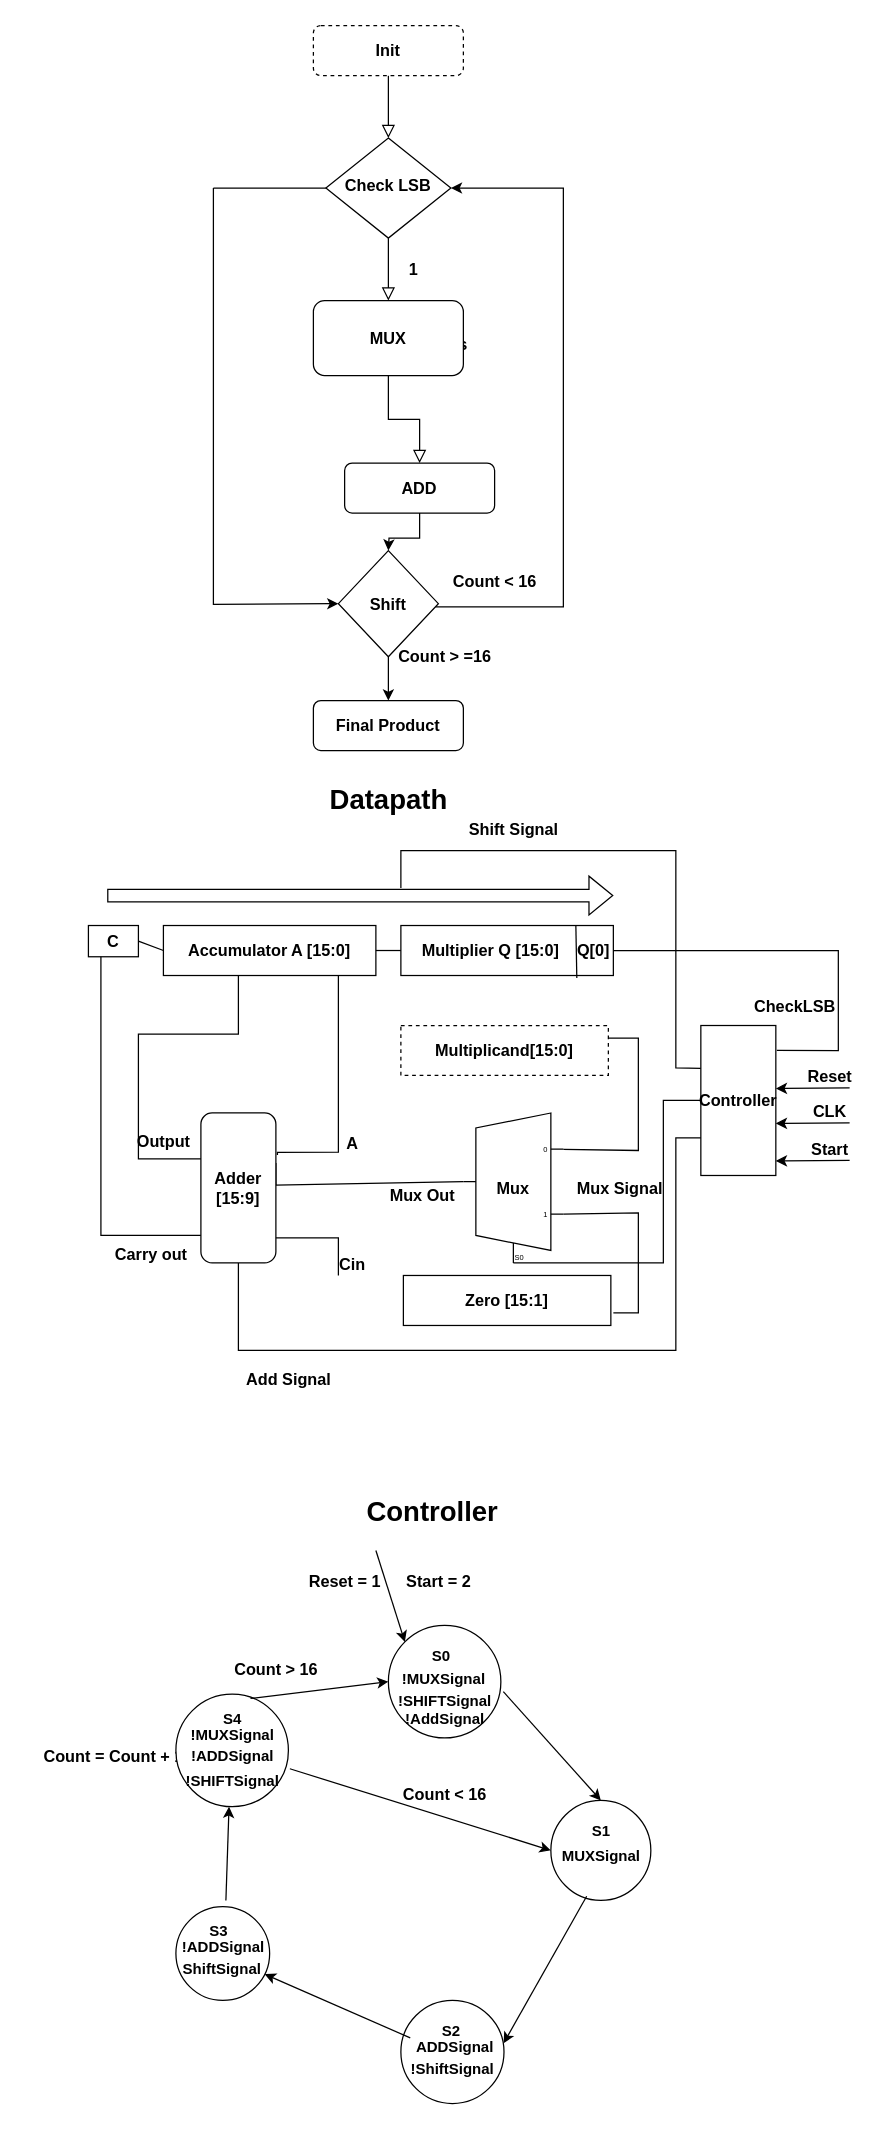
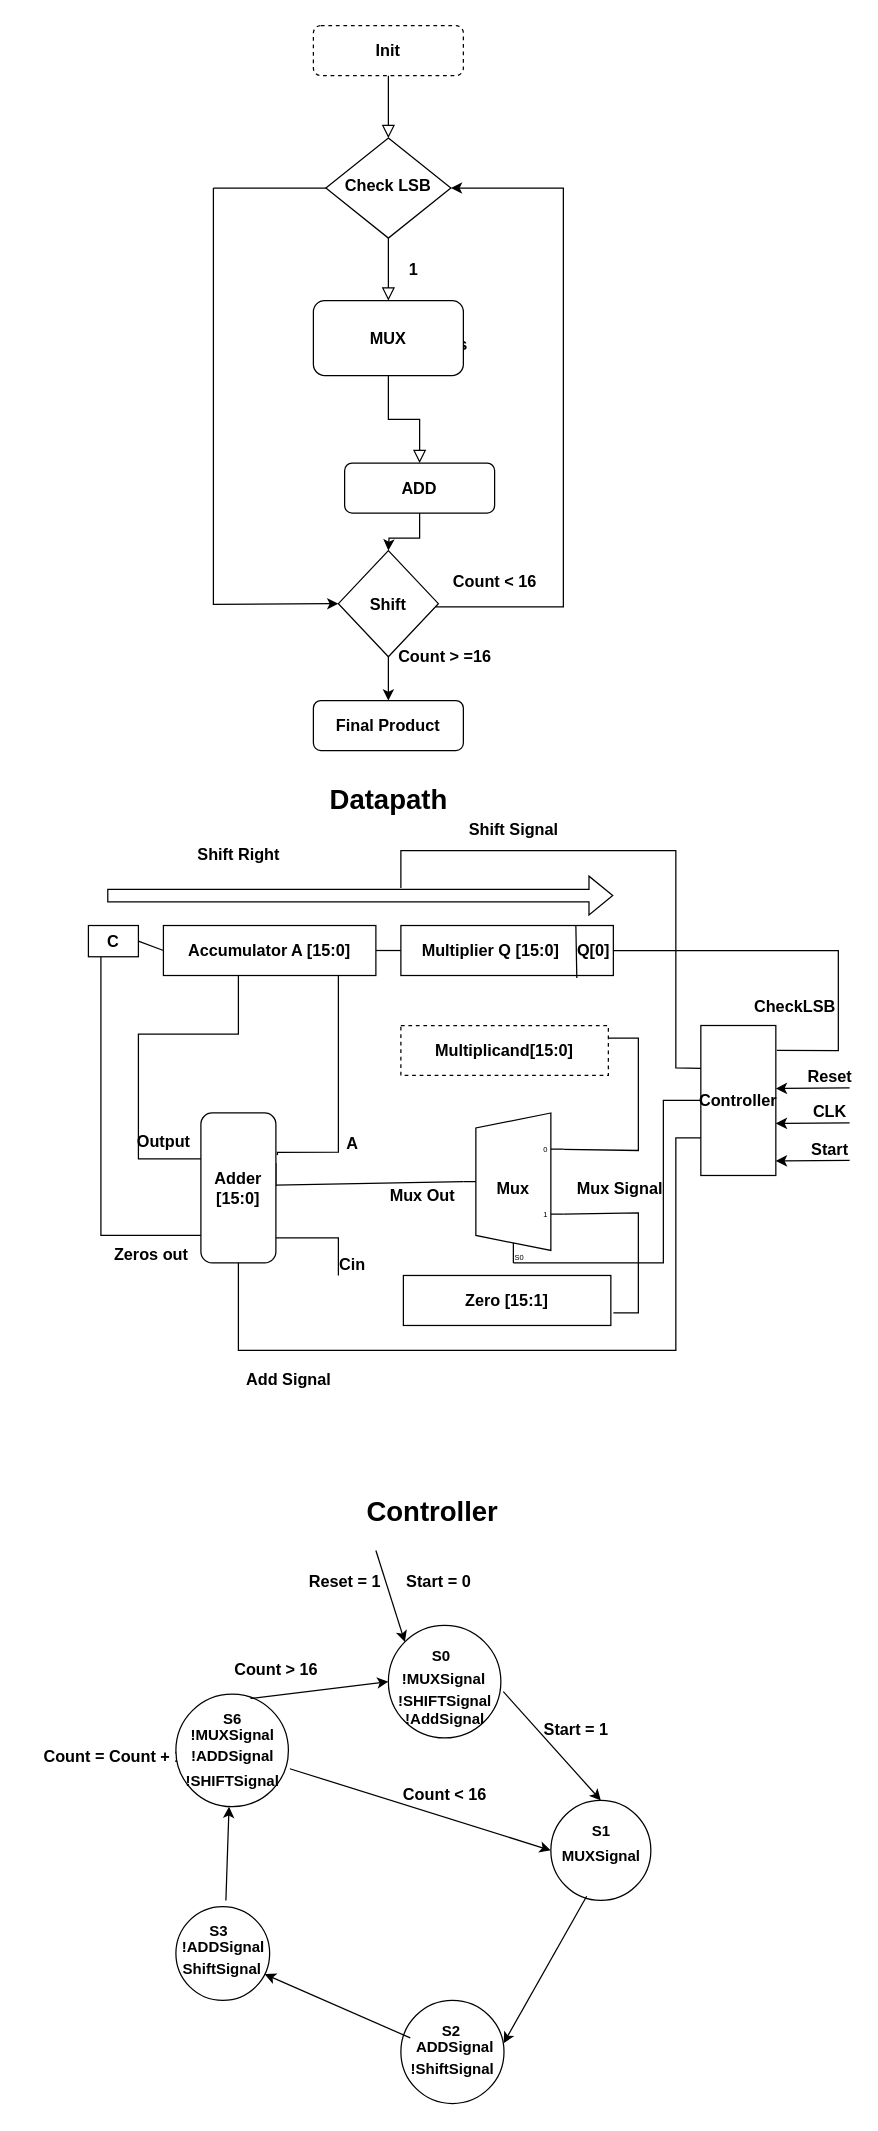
none -> (238, 854)
(238, 1188) -> (238, 1188)
(151, 1254) -> (151, 1254)
(439, 1582) -> (439, 1582)
(233, 1719) -> (233, 1719)
none -> (576, 1729)
